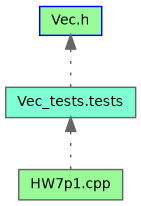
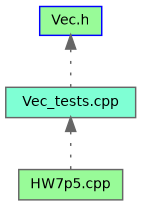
(71, 102) -> (71, 102)
(71, 185) -> (71, 185)
